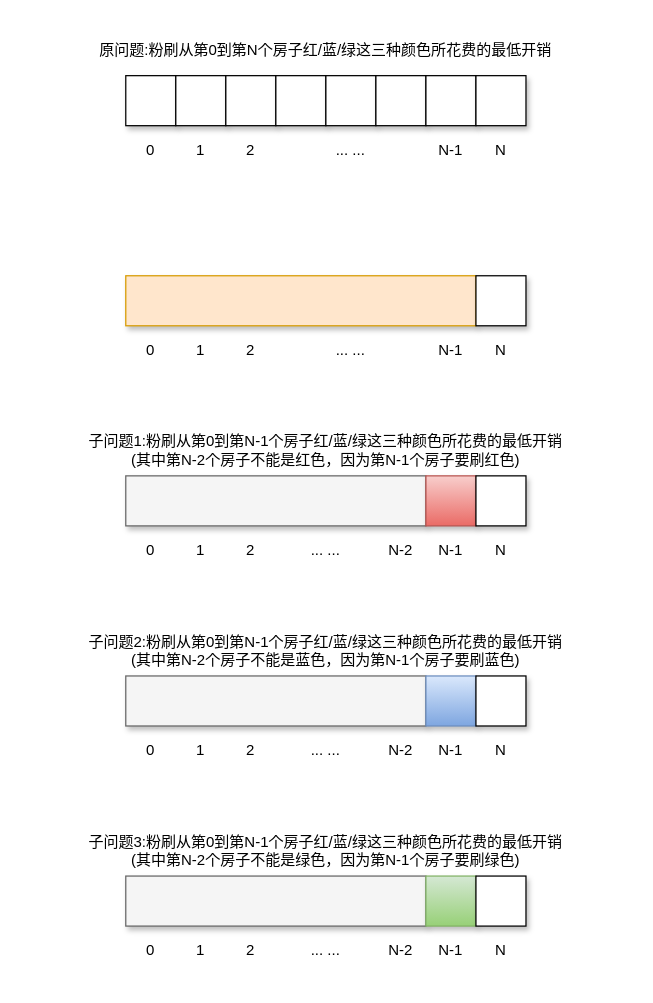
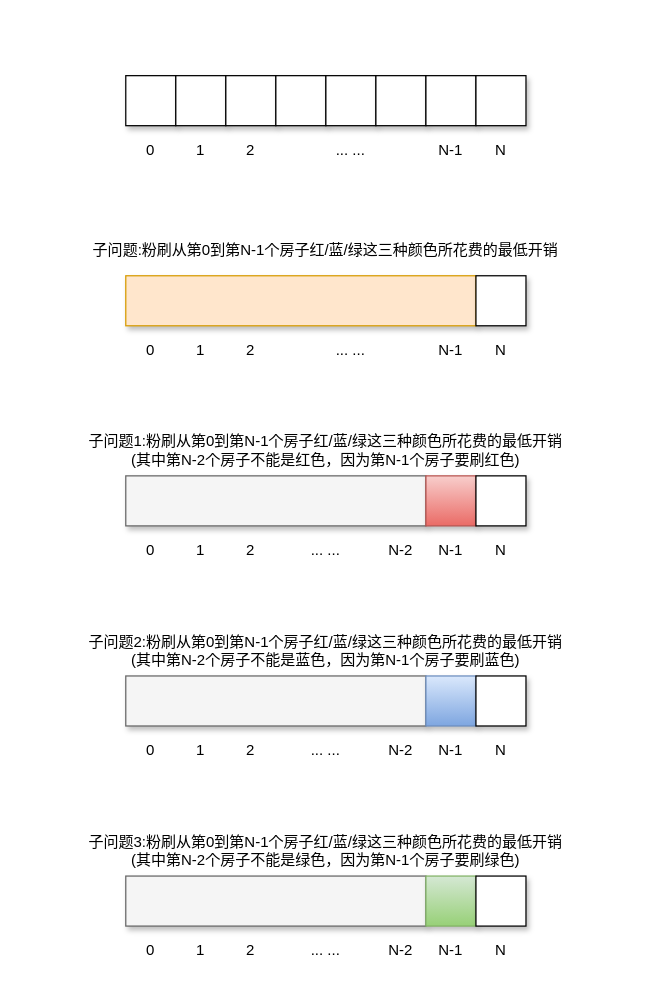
(326, 51) -> none
none -> (326, 251)
